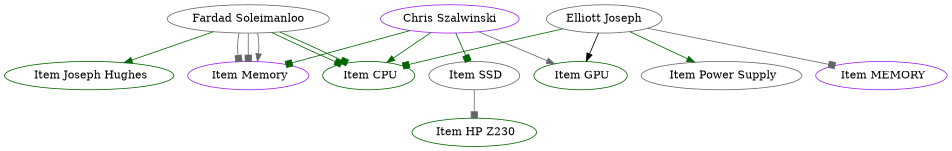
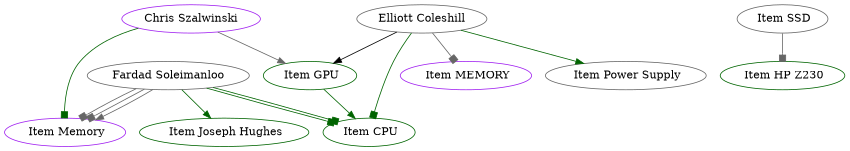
(604, 19) -> (422, 19)
(460, 43) -> none
(412, 45) -> (337, 101)
